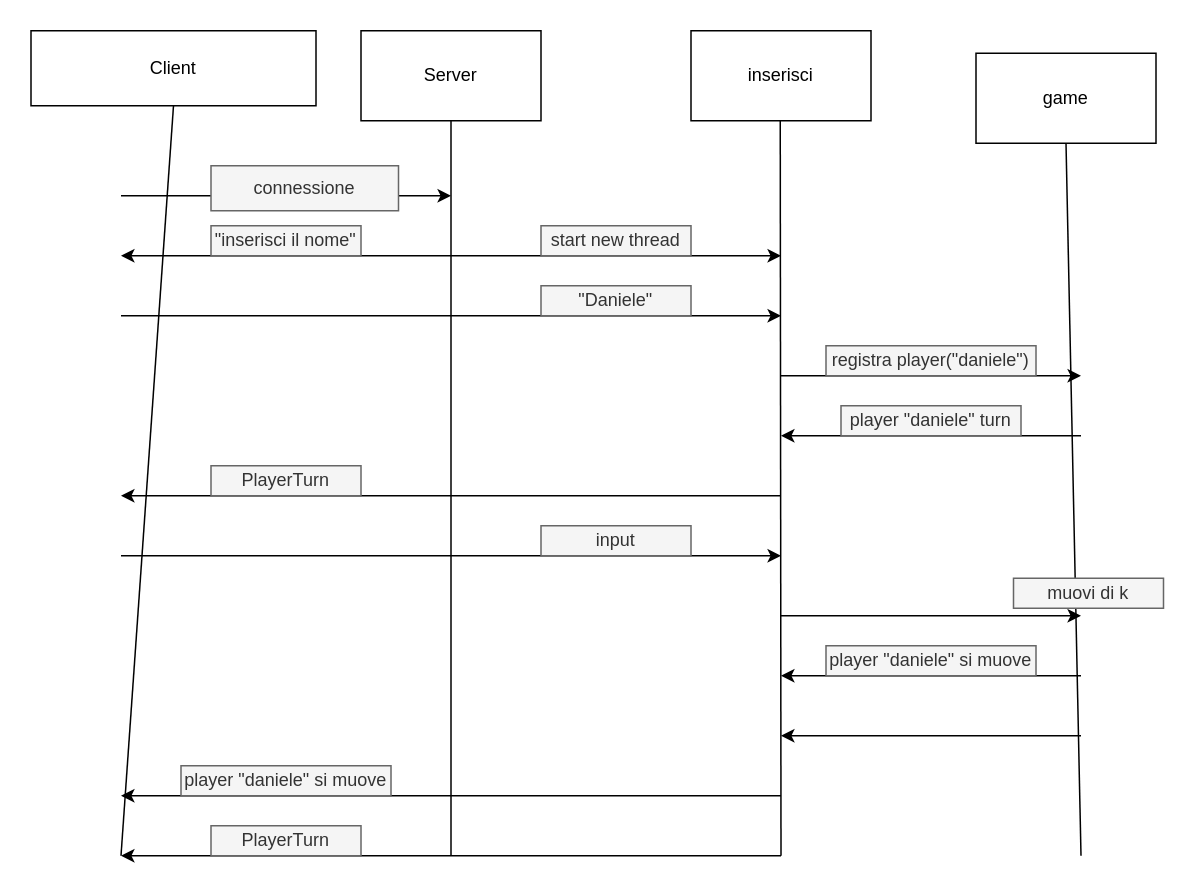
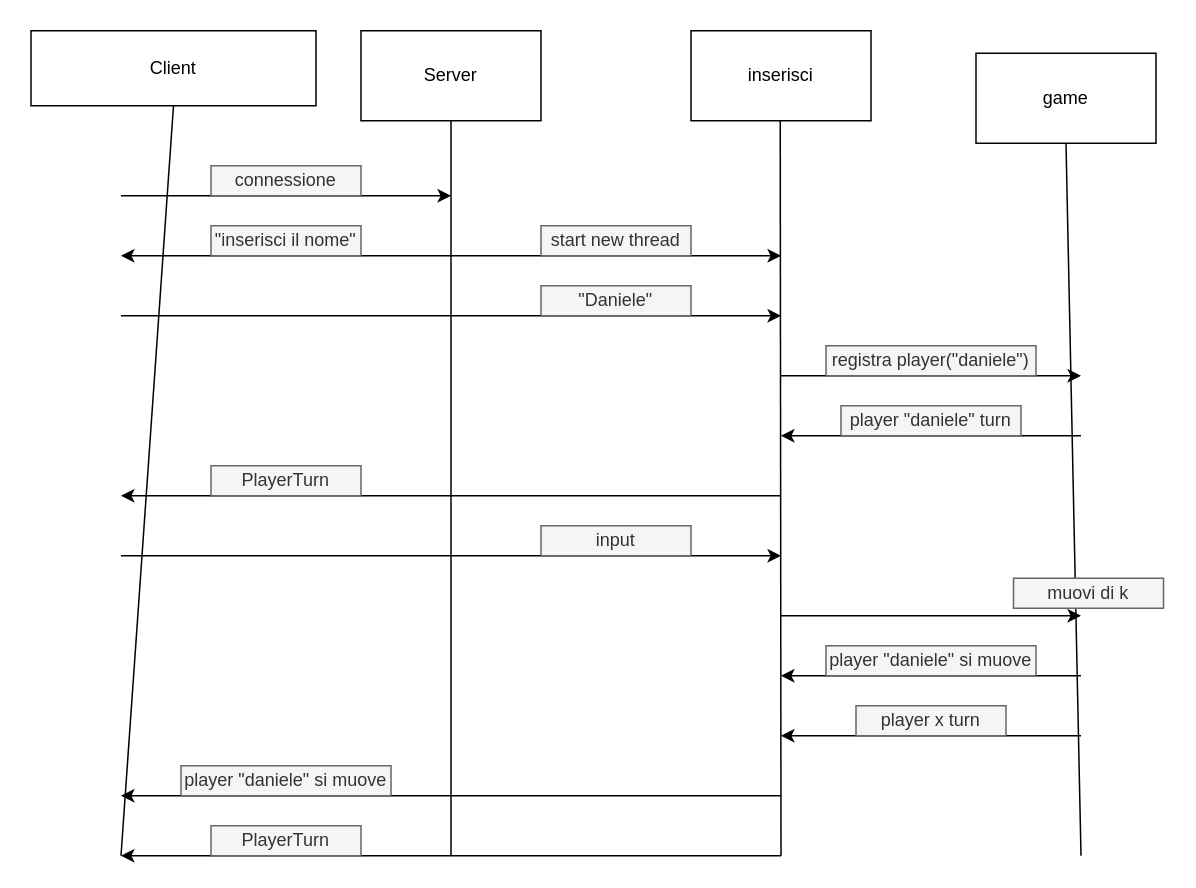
(305, 188) -> (286, 181)
none -> (931, 721)
